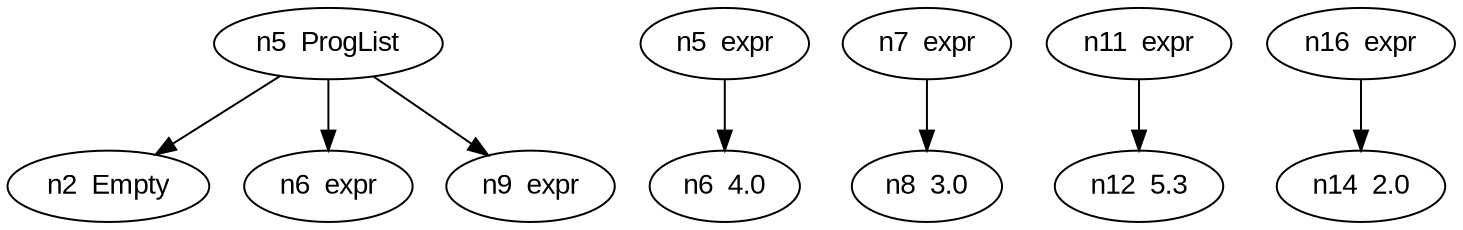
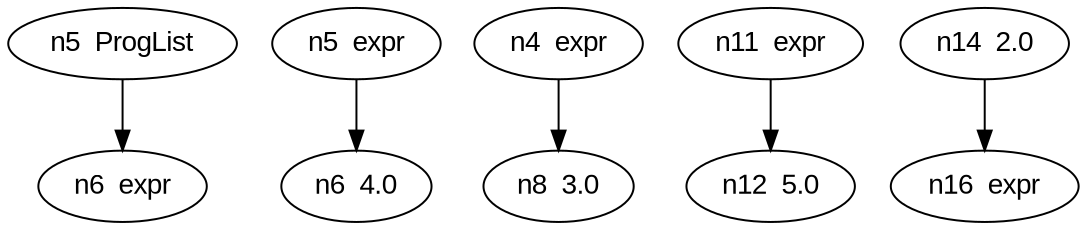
(927, 44) -> (559, 44)
(1361, 105) -> (985, 105)
(108, 186) -> none
(531, 186) -> none
(1139, 186) -> (771, 186)
